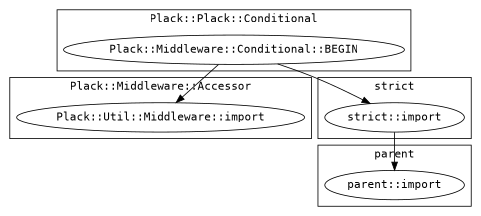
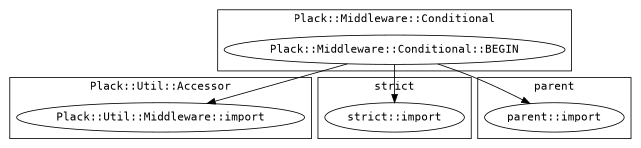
(234, 19) -> (395, 19)
(161, 87) -> (161, 87)
(395, 150) -> (487, 83)
